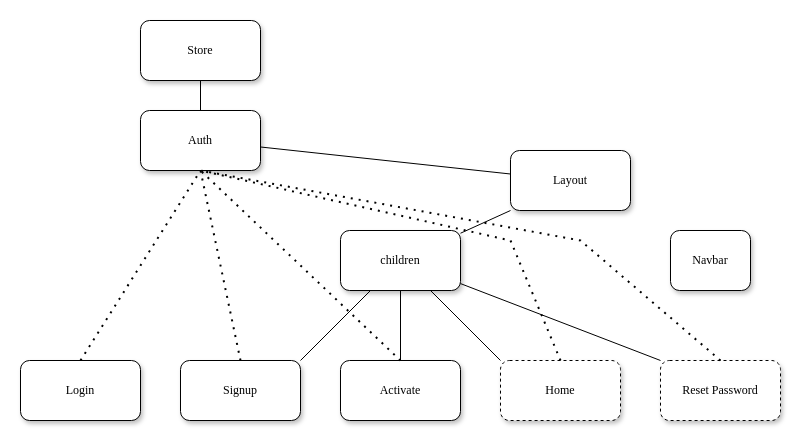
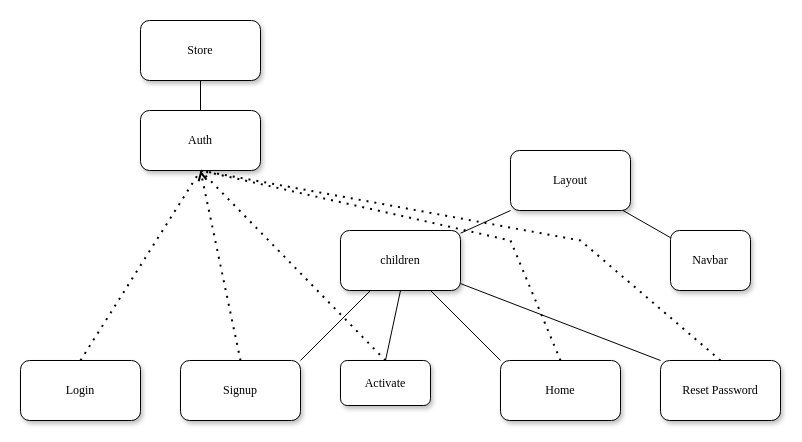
(386, 161) -> (647, 224)
(202, 178) -> (202, 178)
(401, 391) -> (386, 383)
(561, 391) -> (561, 391)
(721, 391) -> (721, 391)
